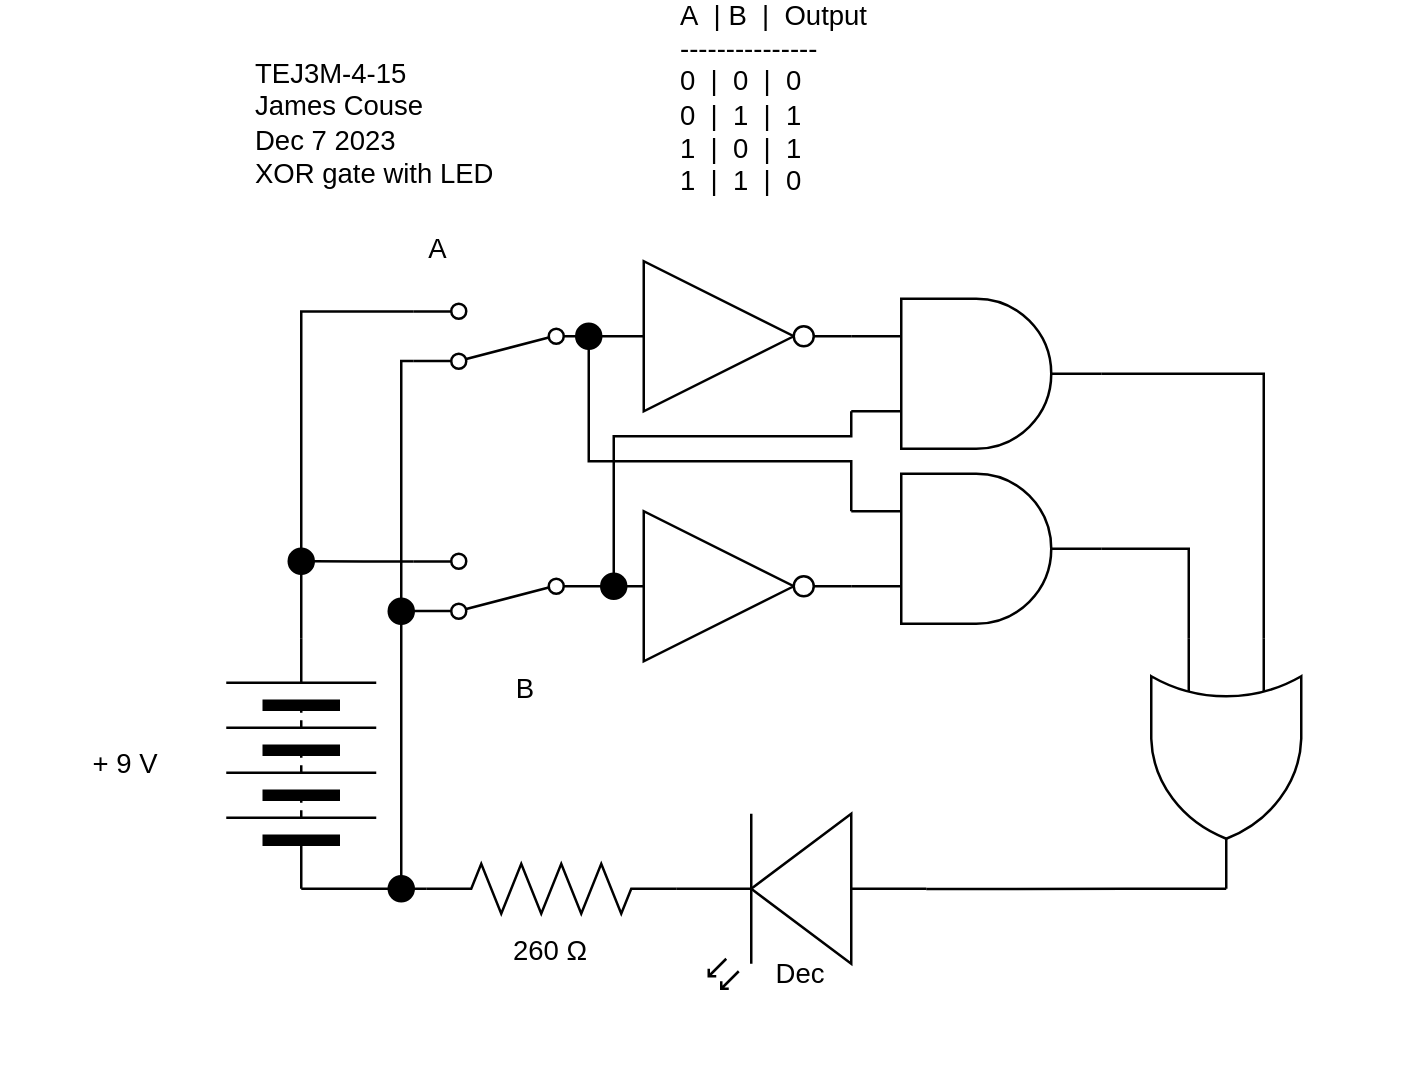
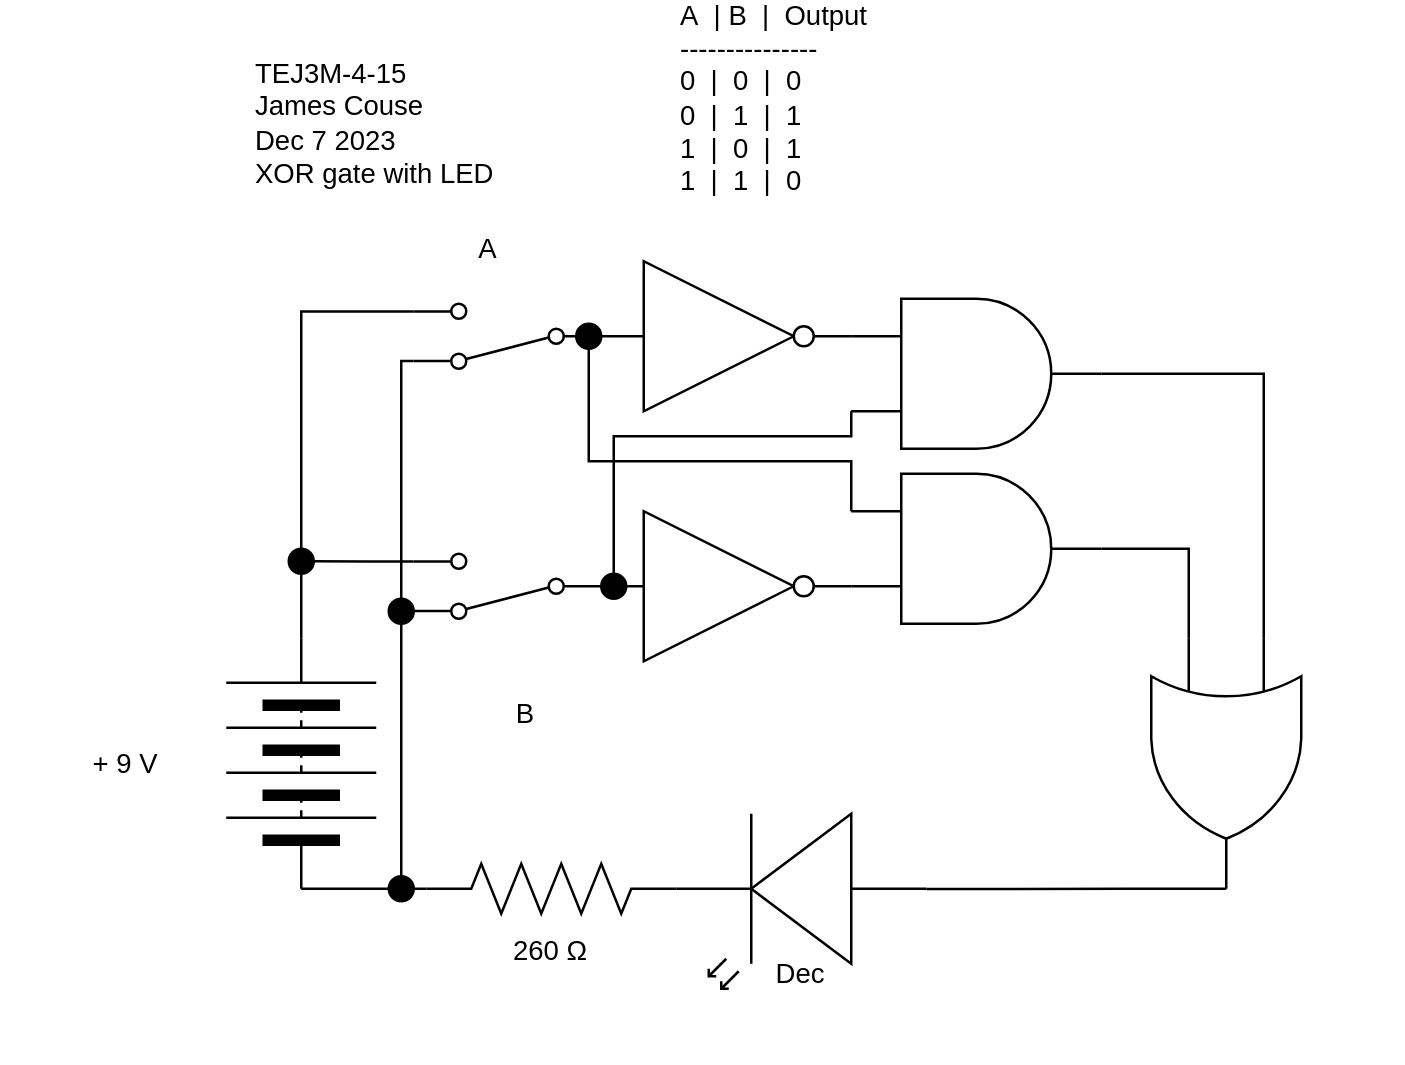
(439, 249) -> (489, 249)
(526, 689) -> (526, 714)
